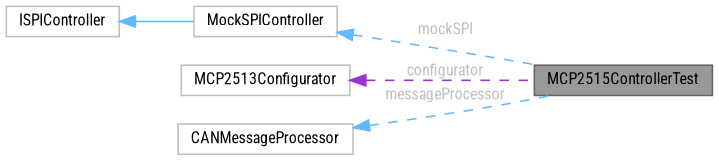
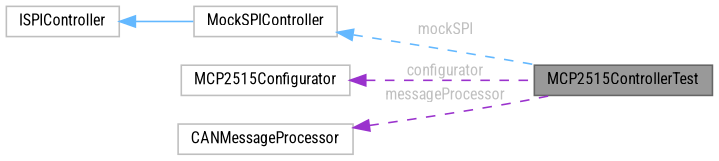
(266, 80) -> (266, 80)
(461, 112) -> (461, 112)
